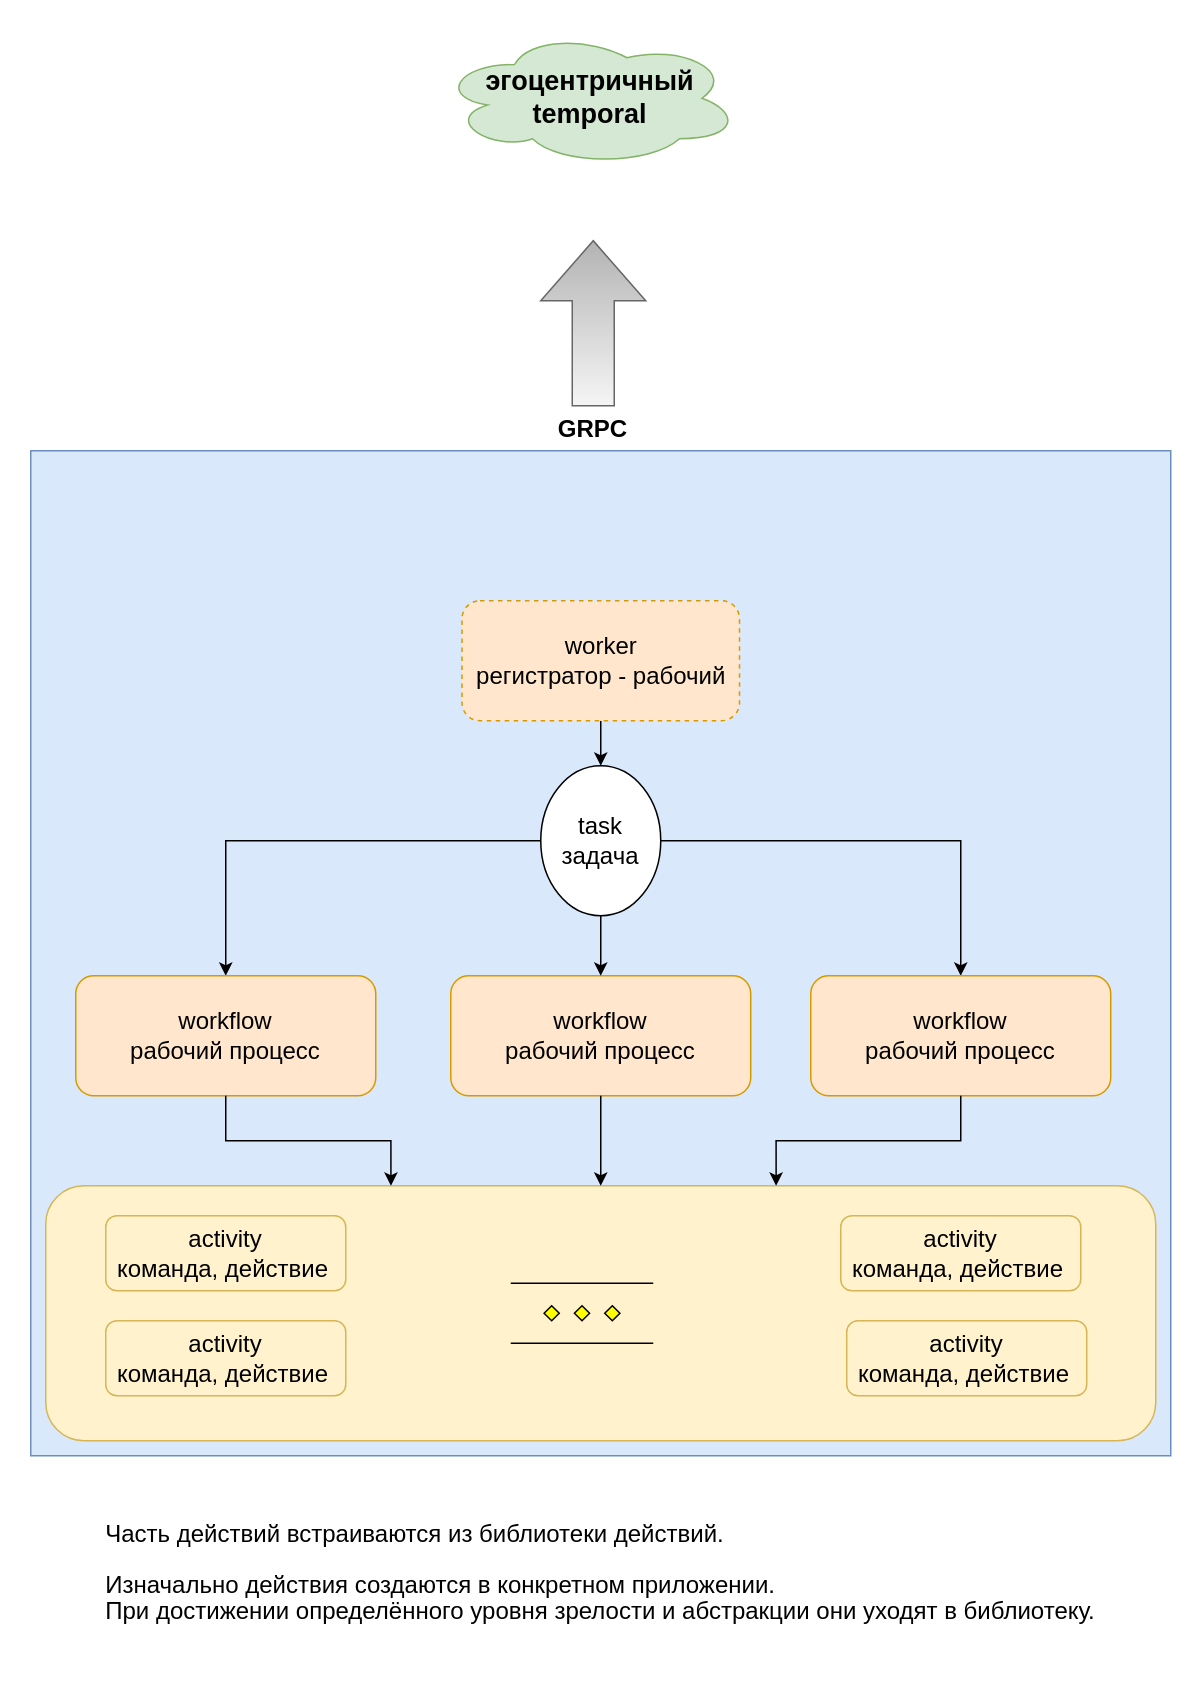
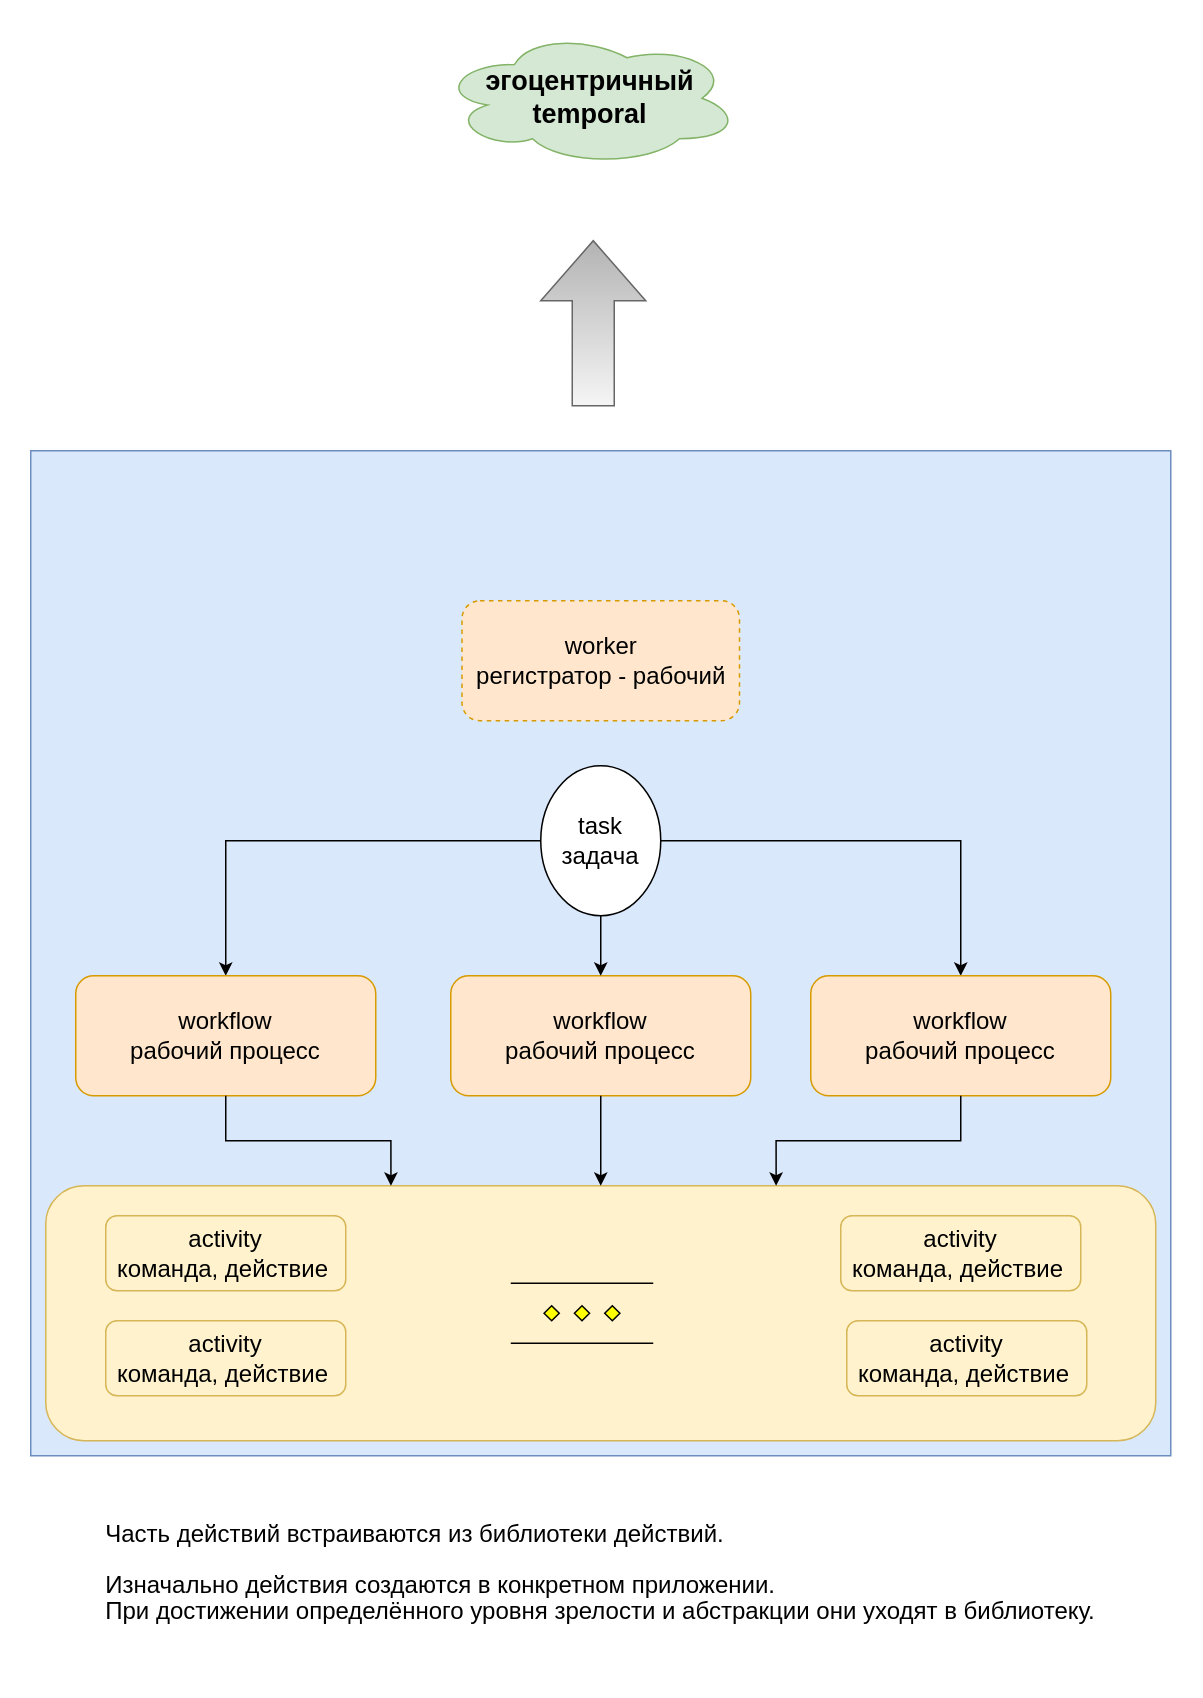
(593, 428) -> none
(601, 749) -> none
